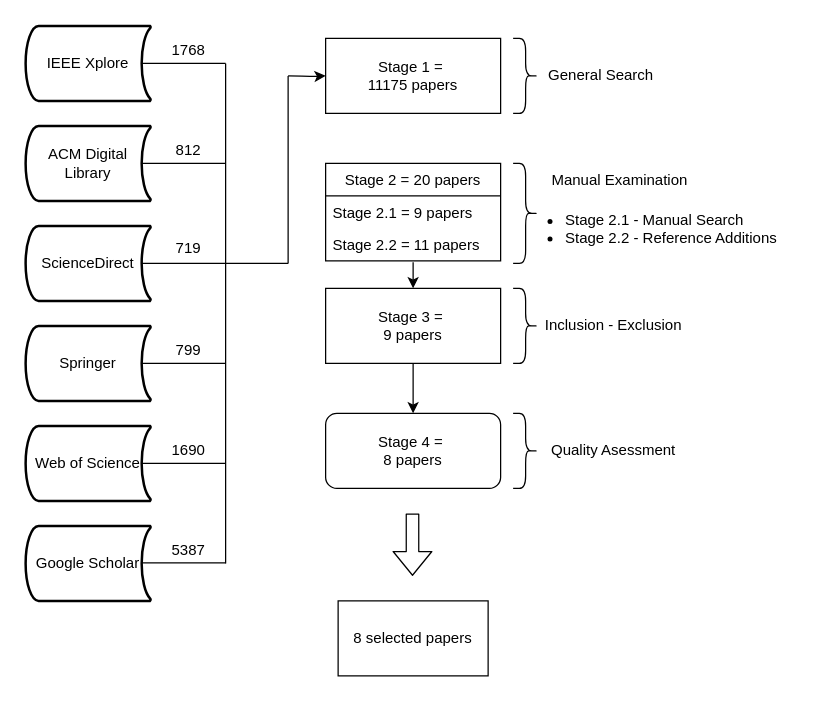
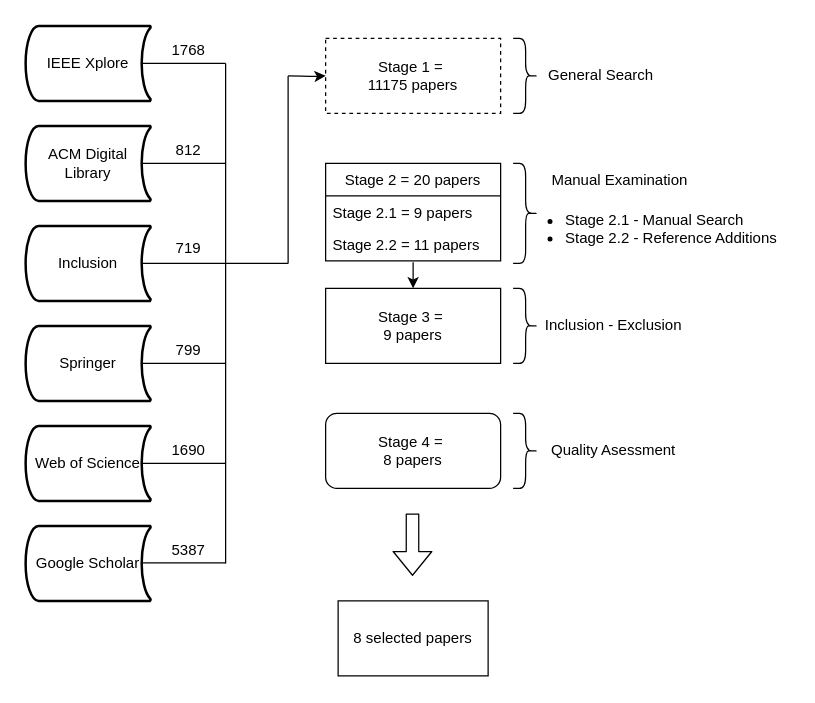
(413, 76) -> (413, 76)
(88, 263) -> (88, 263)
(413, 384) -> none
